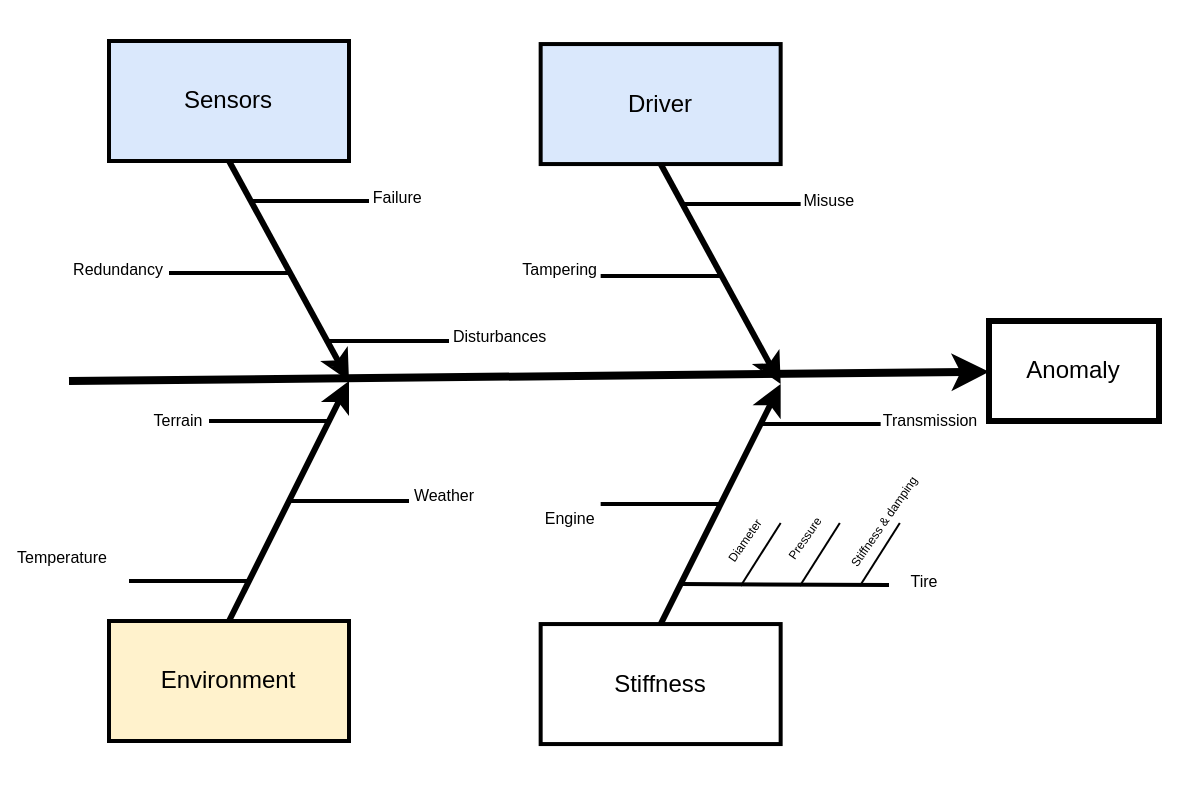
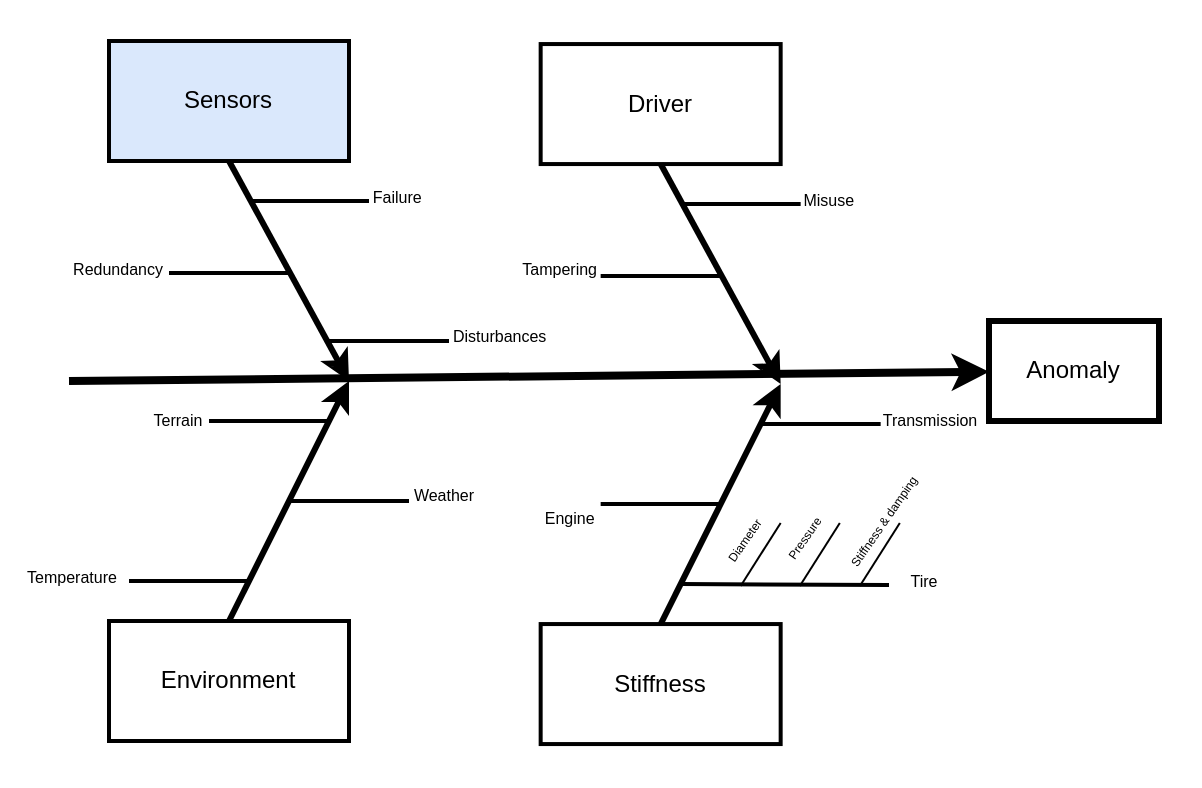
(661, 104) -> (661, 104)
(63, 563) -> (73, 583)
(229, 681) -> (229, 681)
